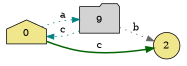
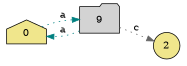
(136, 28) -> (136, 28)
(63, 30) -> (63, 30)
(96, 53) -> none
